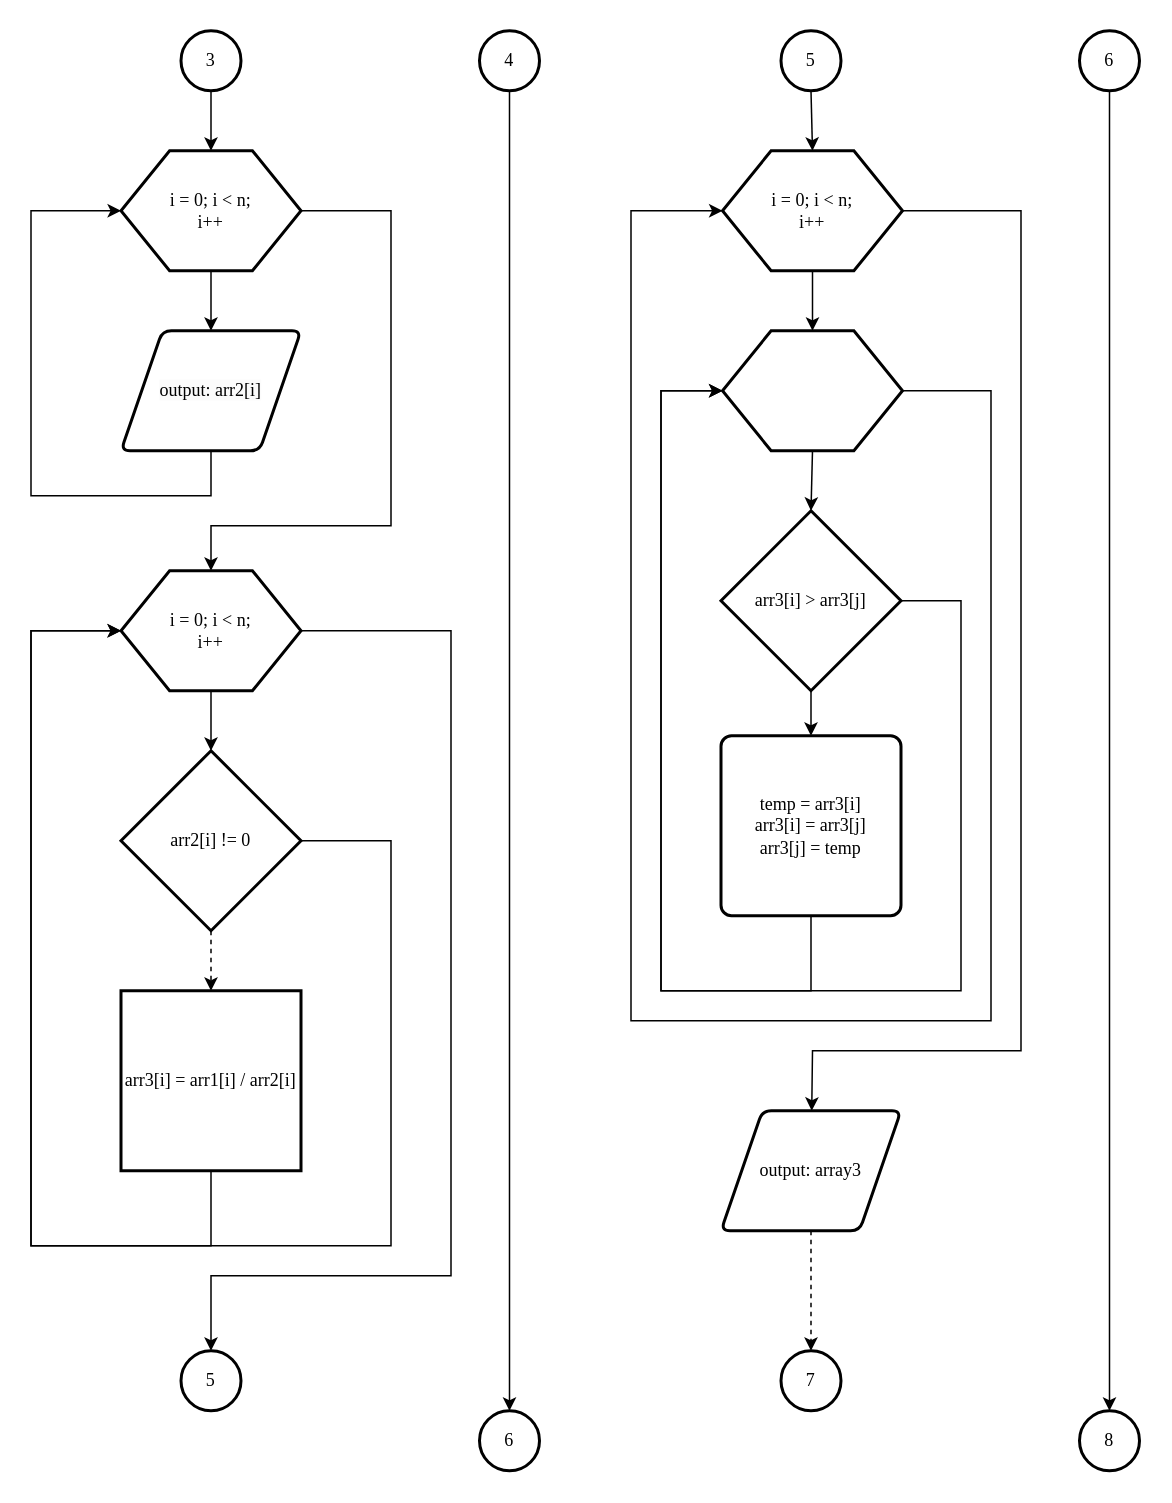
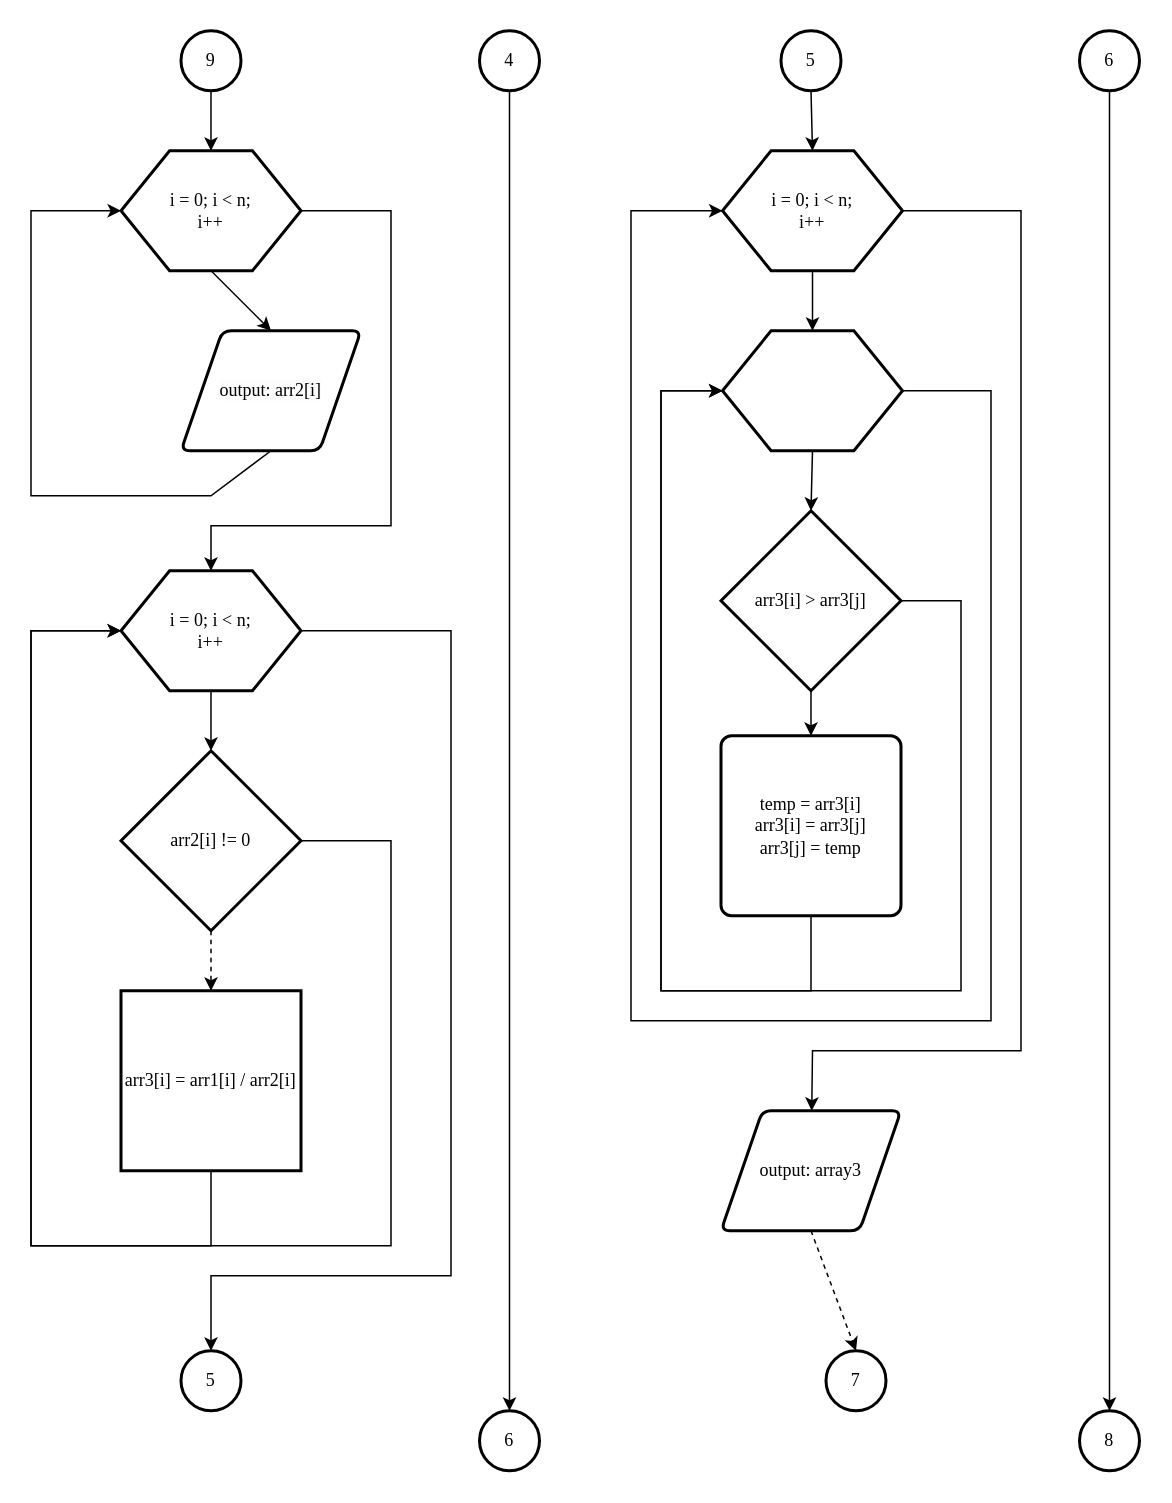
(211, 61) -> (211, 61)
(211, 391) -> (271, 391)
(811, 1381) -> (856, 1381)
